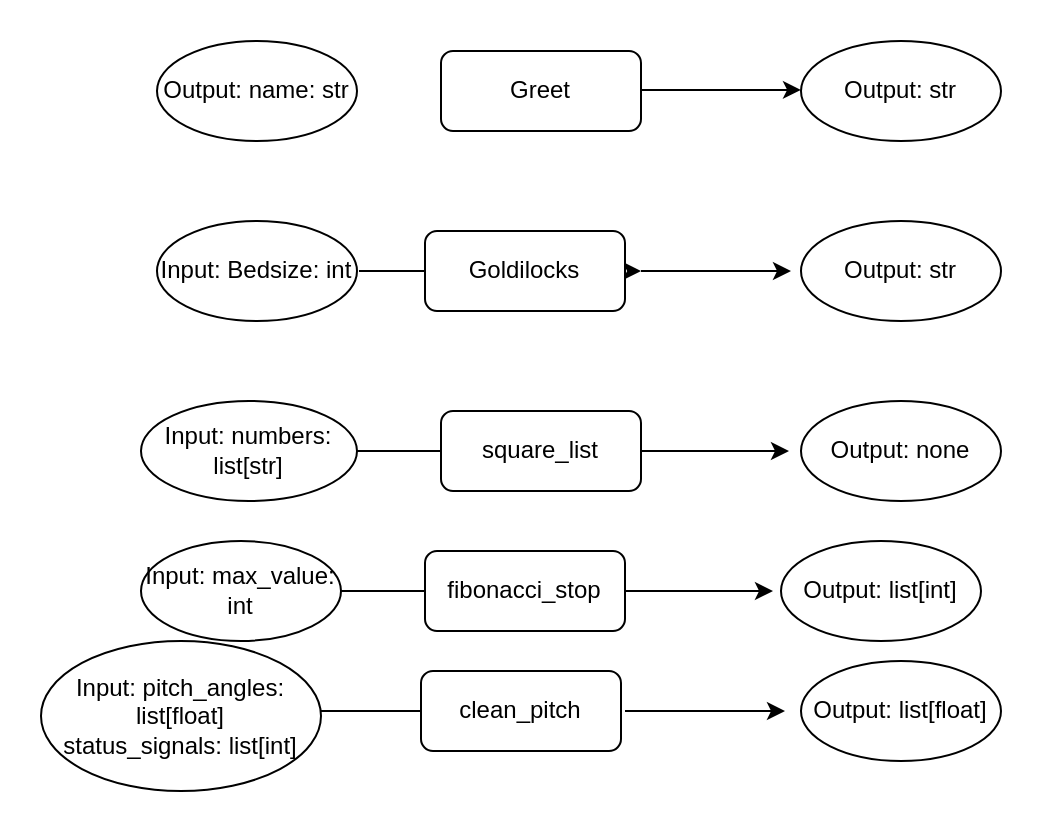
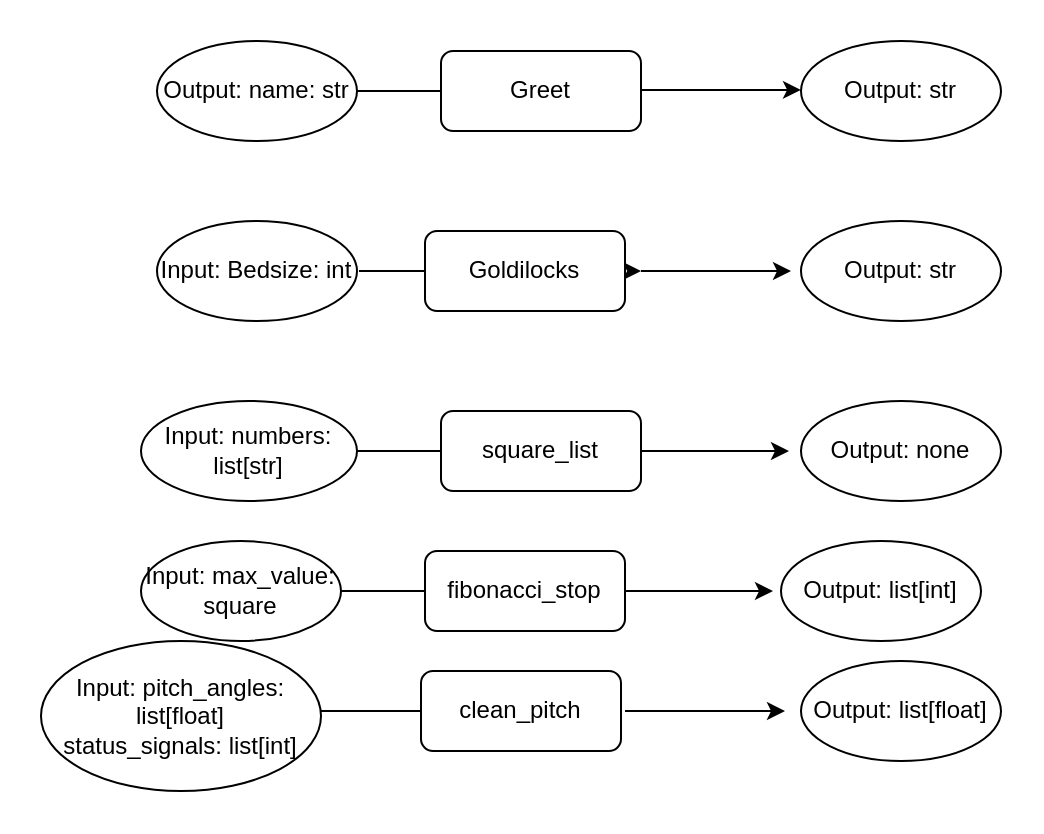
none -> (399, 91)
(241, 591) -> (241, 591)
